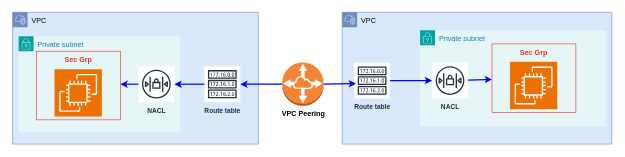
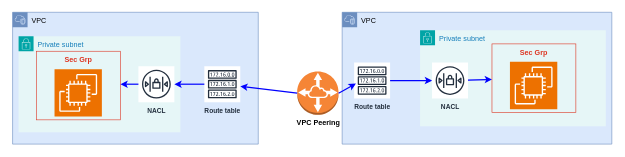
(303, 84) -> (318, 93)
